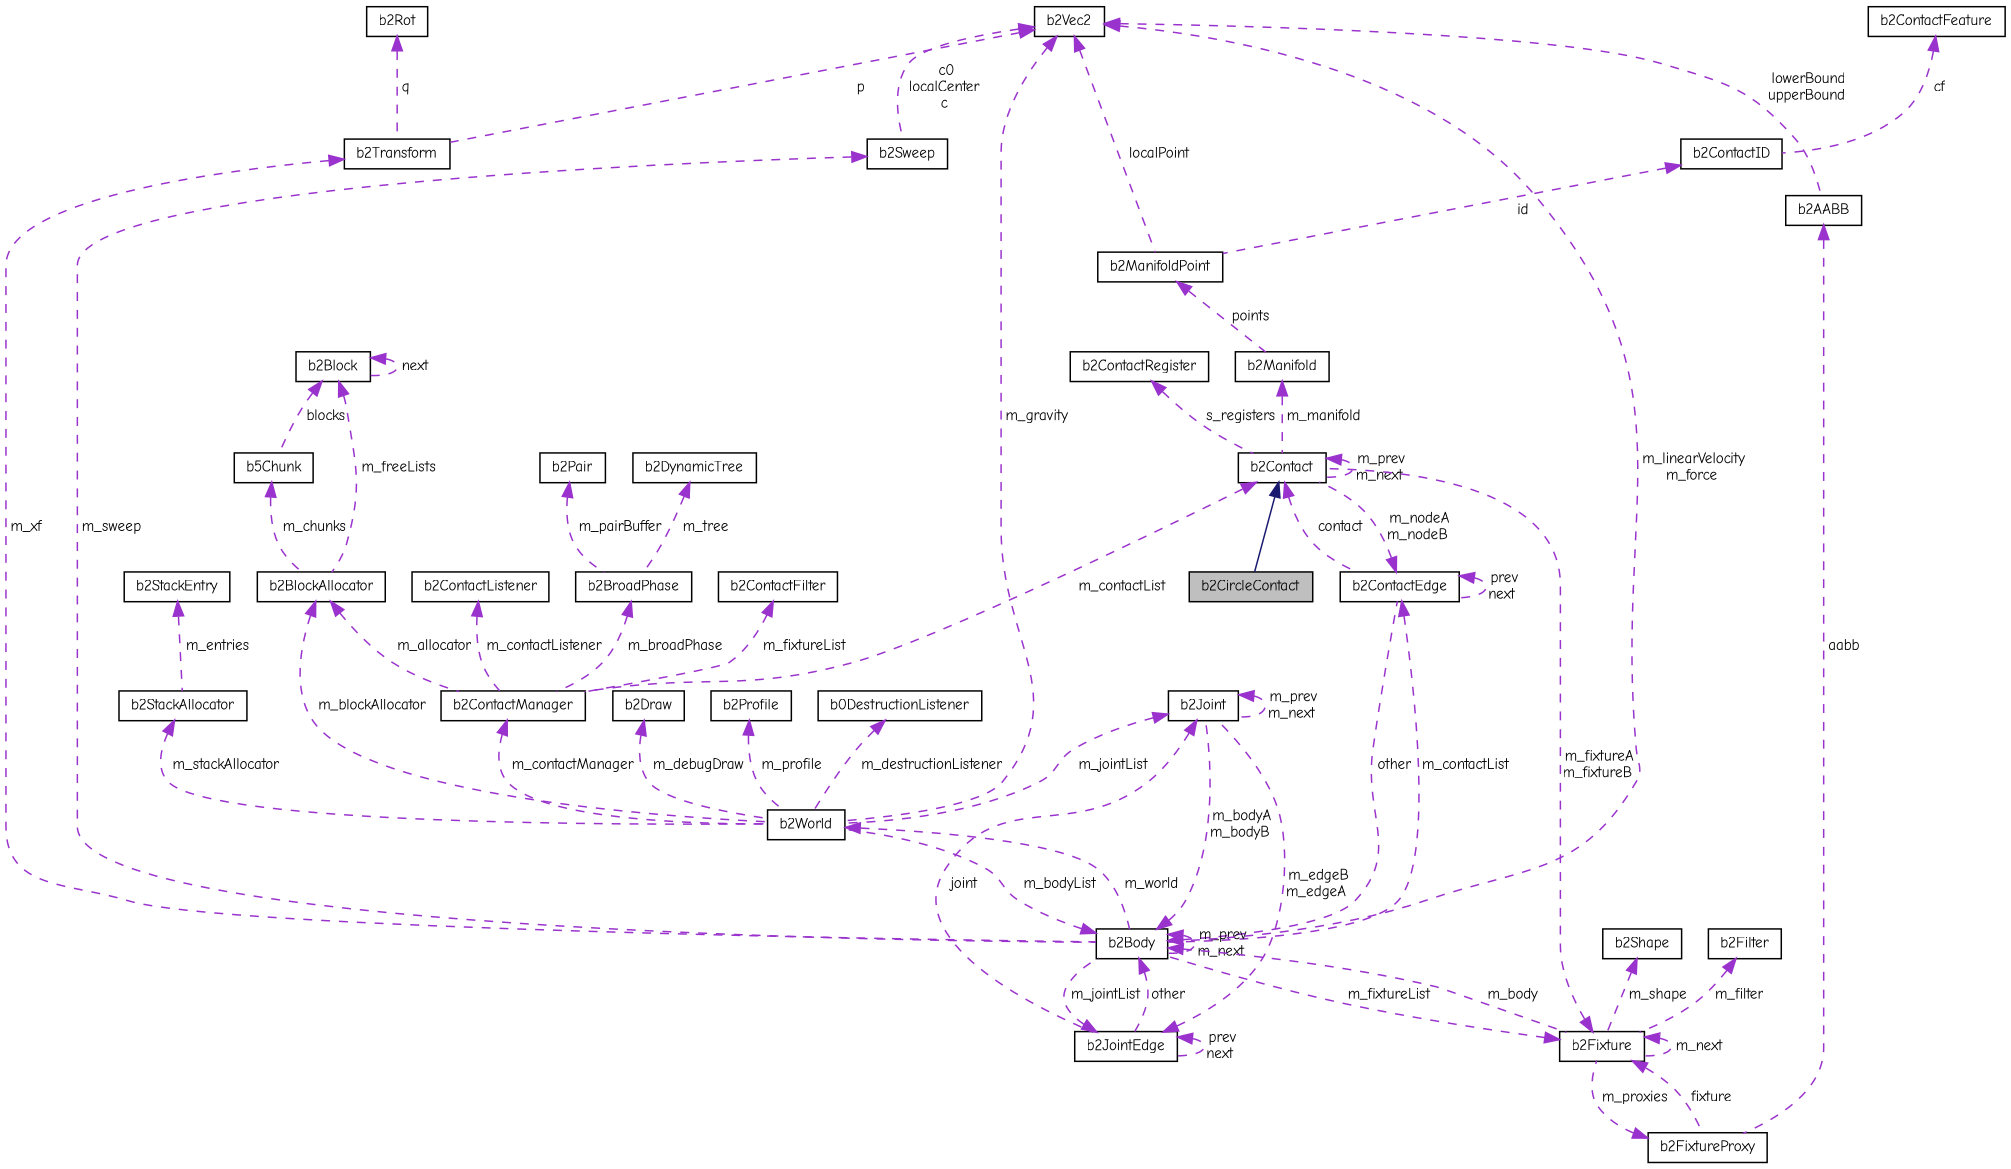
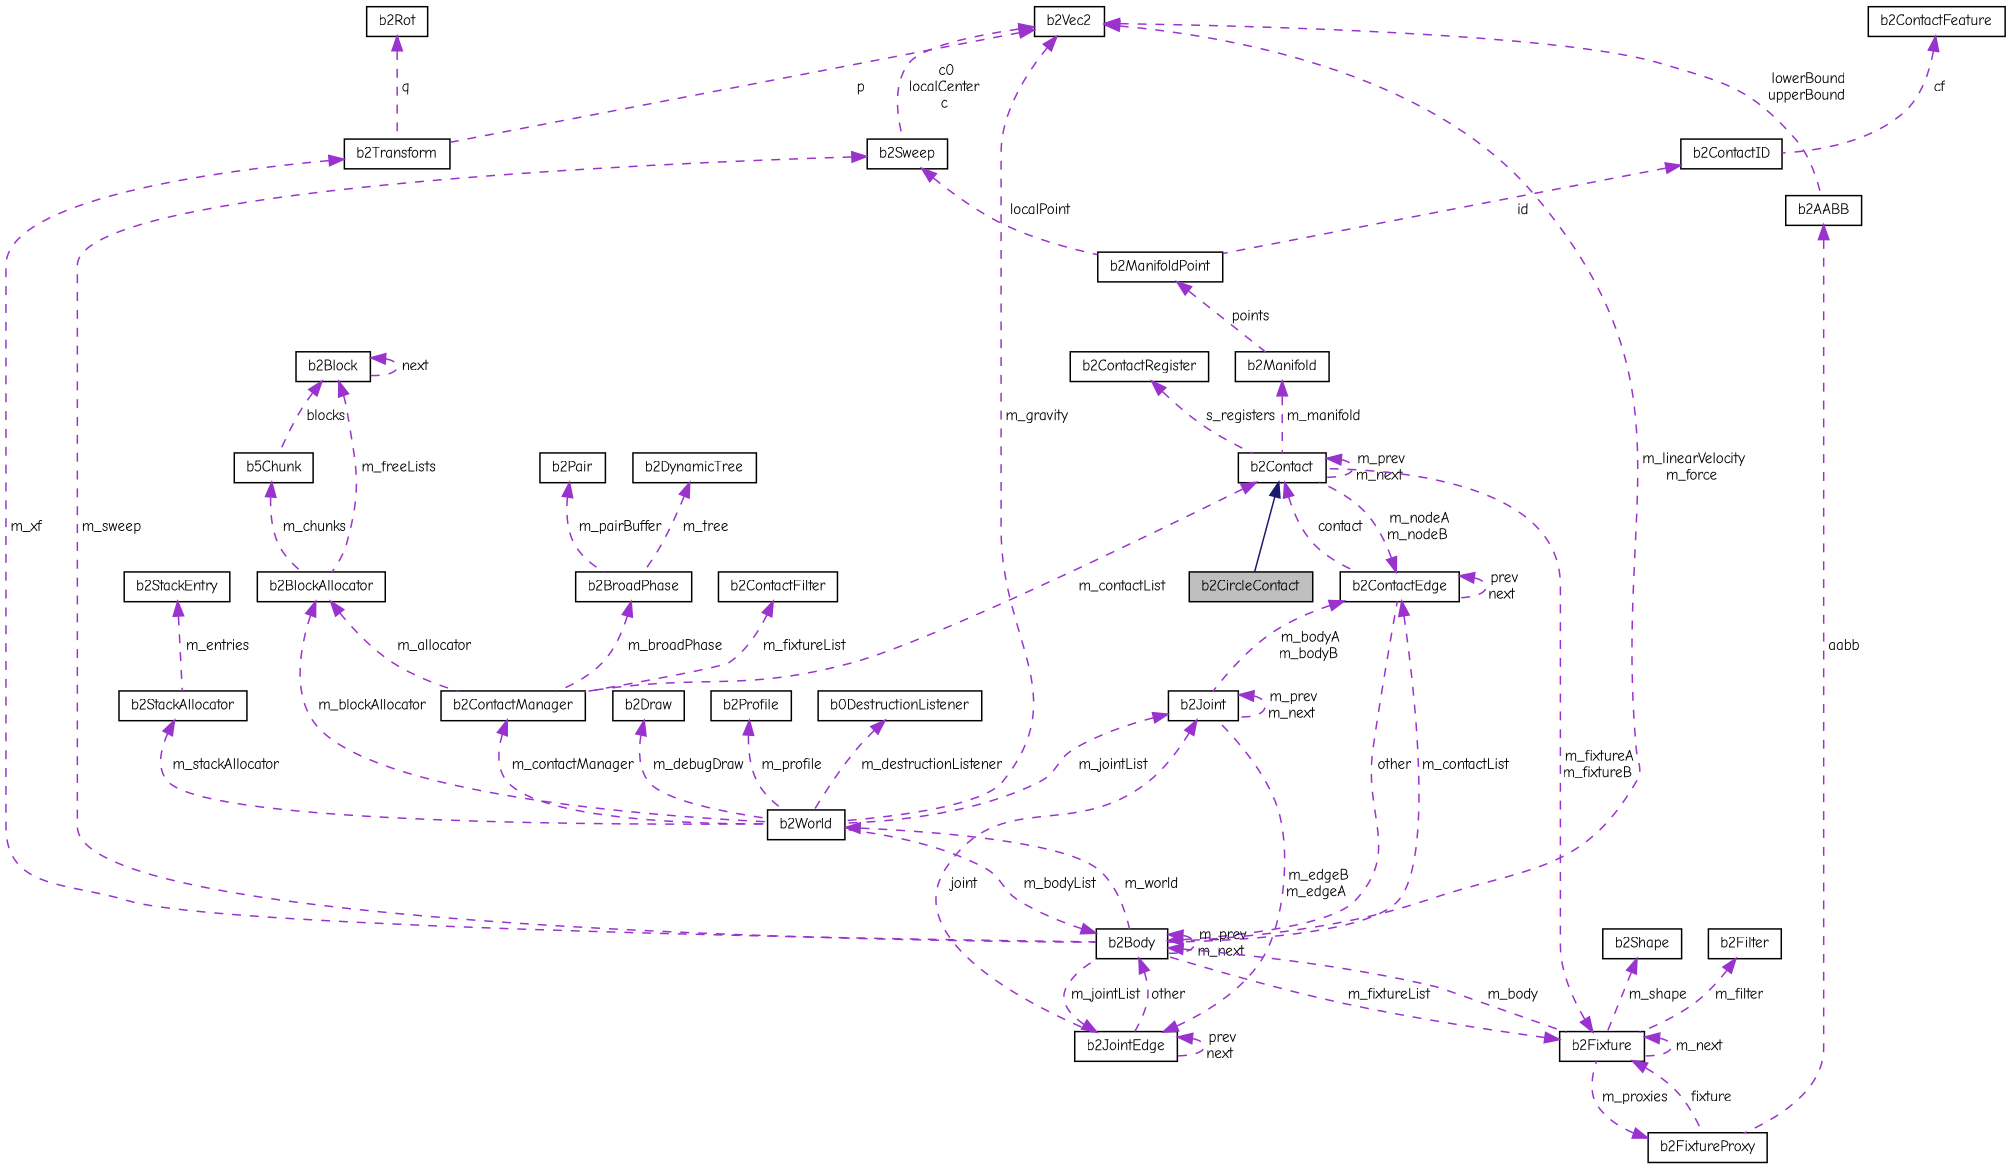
(1117, 151) -> (1010, 227)
(480, 587) -> none
(1208, 825) -> (1264, 639)
